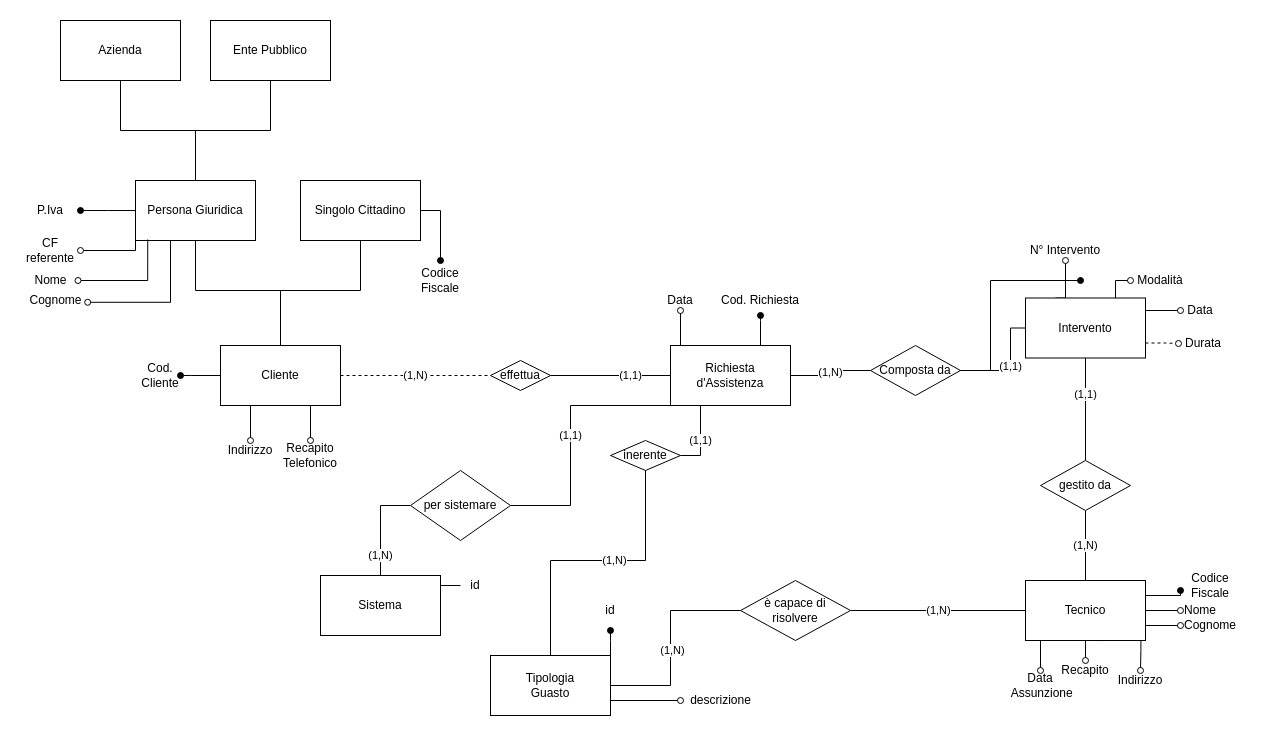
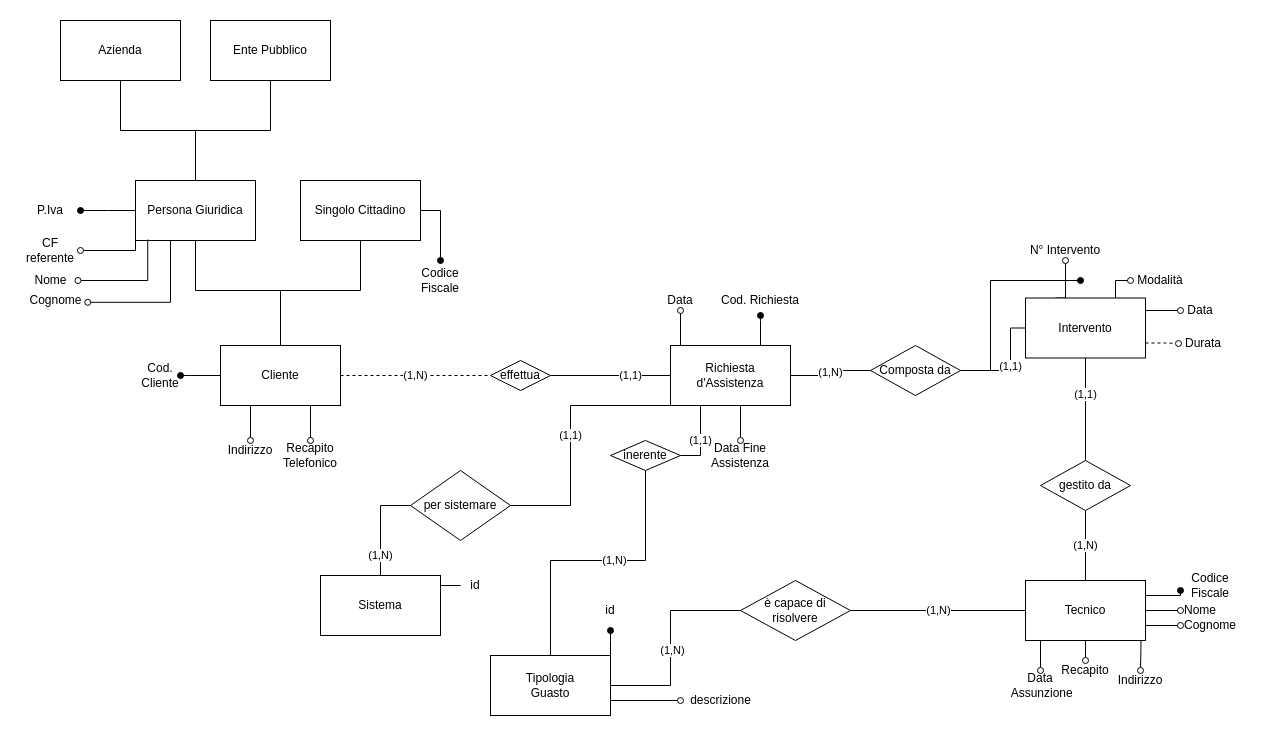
none -> (741, 420)
none -> (741, 456)
